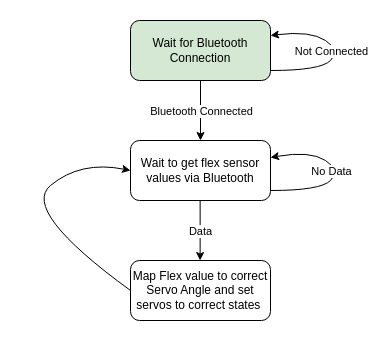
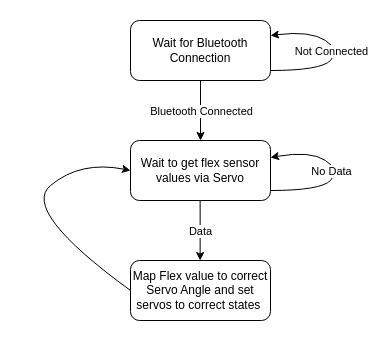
(201, 51) -> (201, 51)
(201, 171) -> (201, 171)
